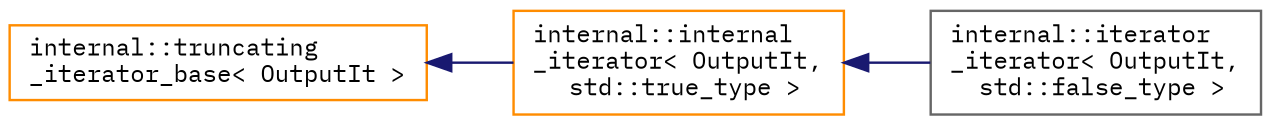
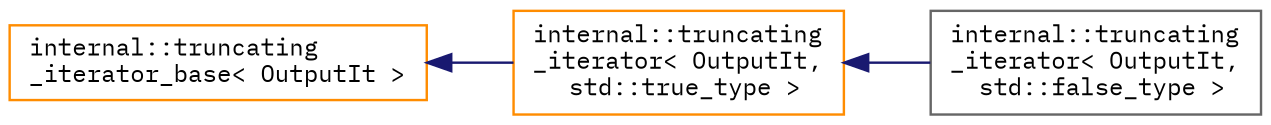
(679, 63) -> (679, 63)
(1096, 63) -> (1096, 63)
